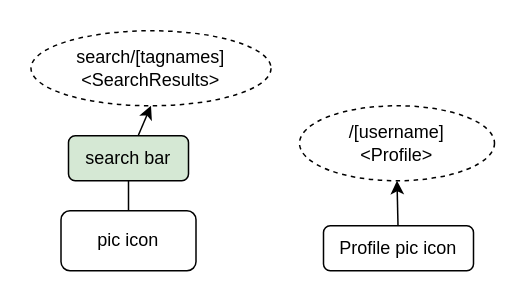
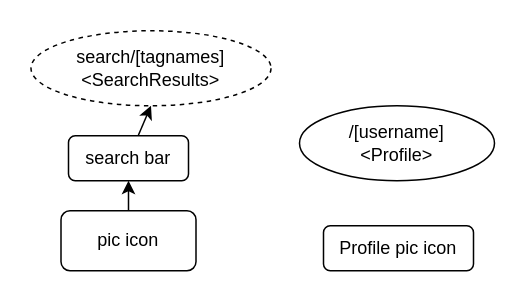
(397, 143) -> (397, 143)
(128, 158) -> (128, 158)
(128, 187) -> (128, 192)
(397, 209) -> none
